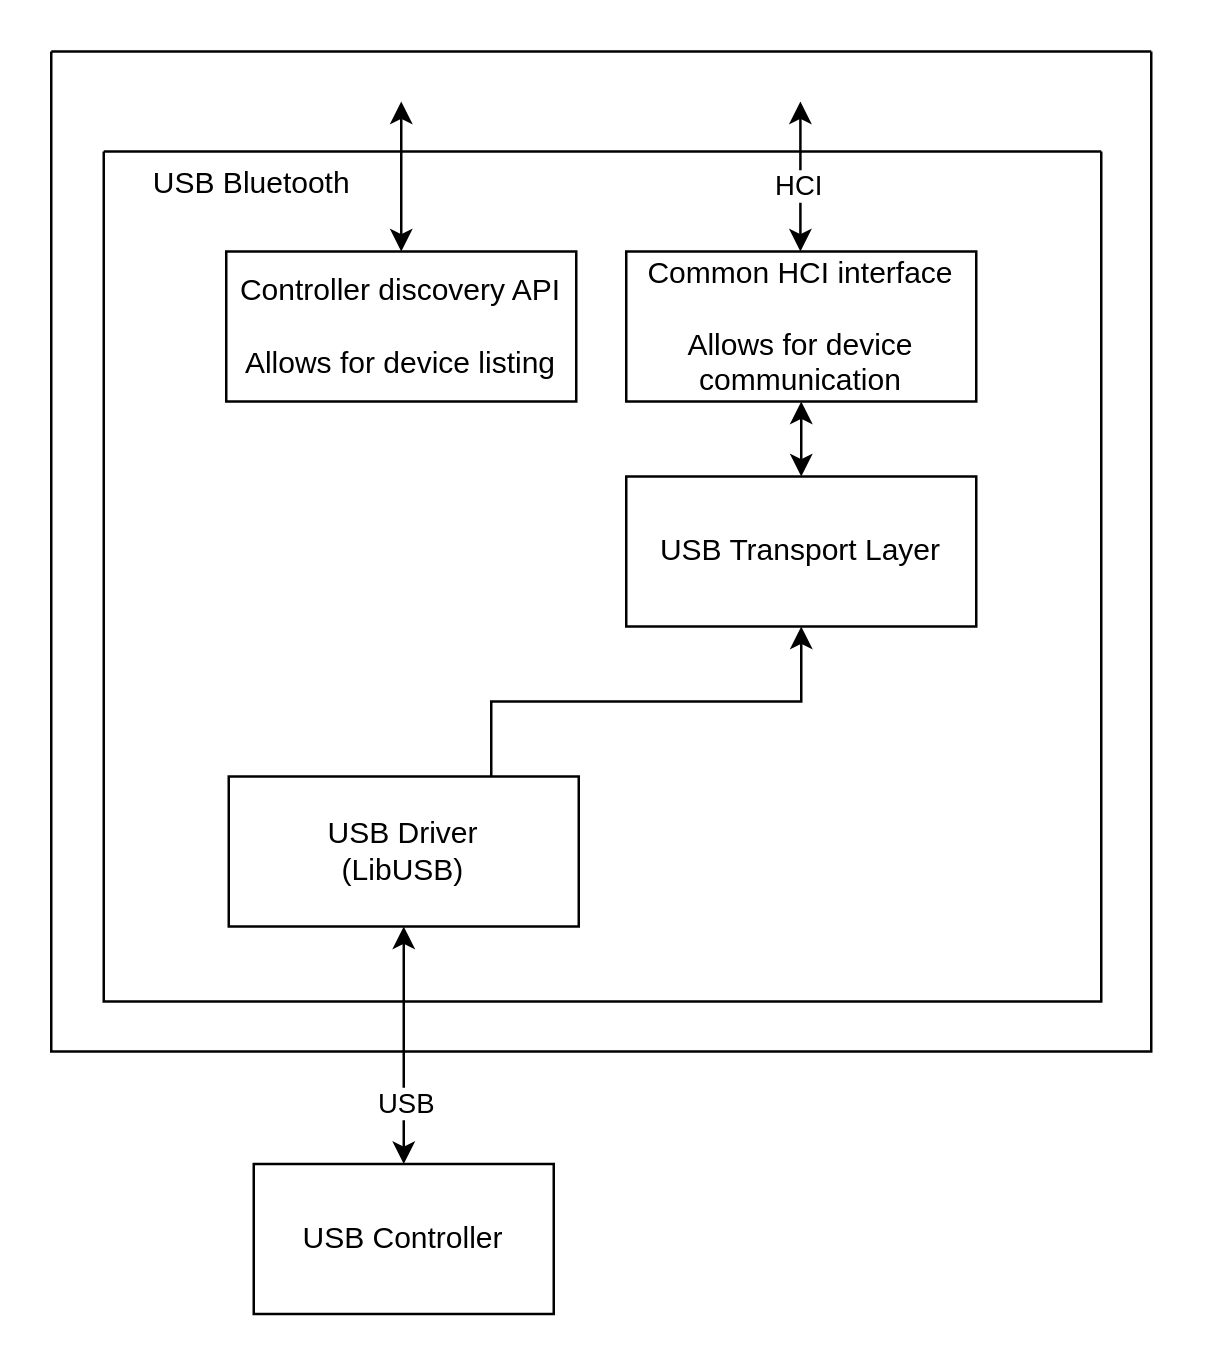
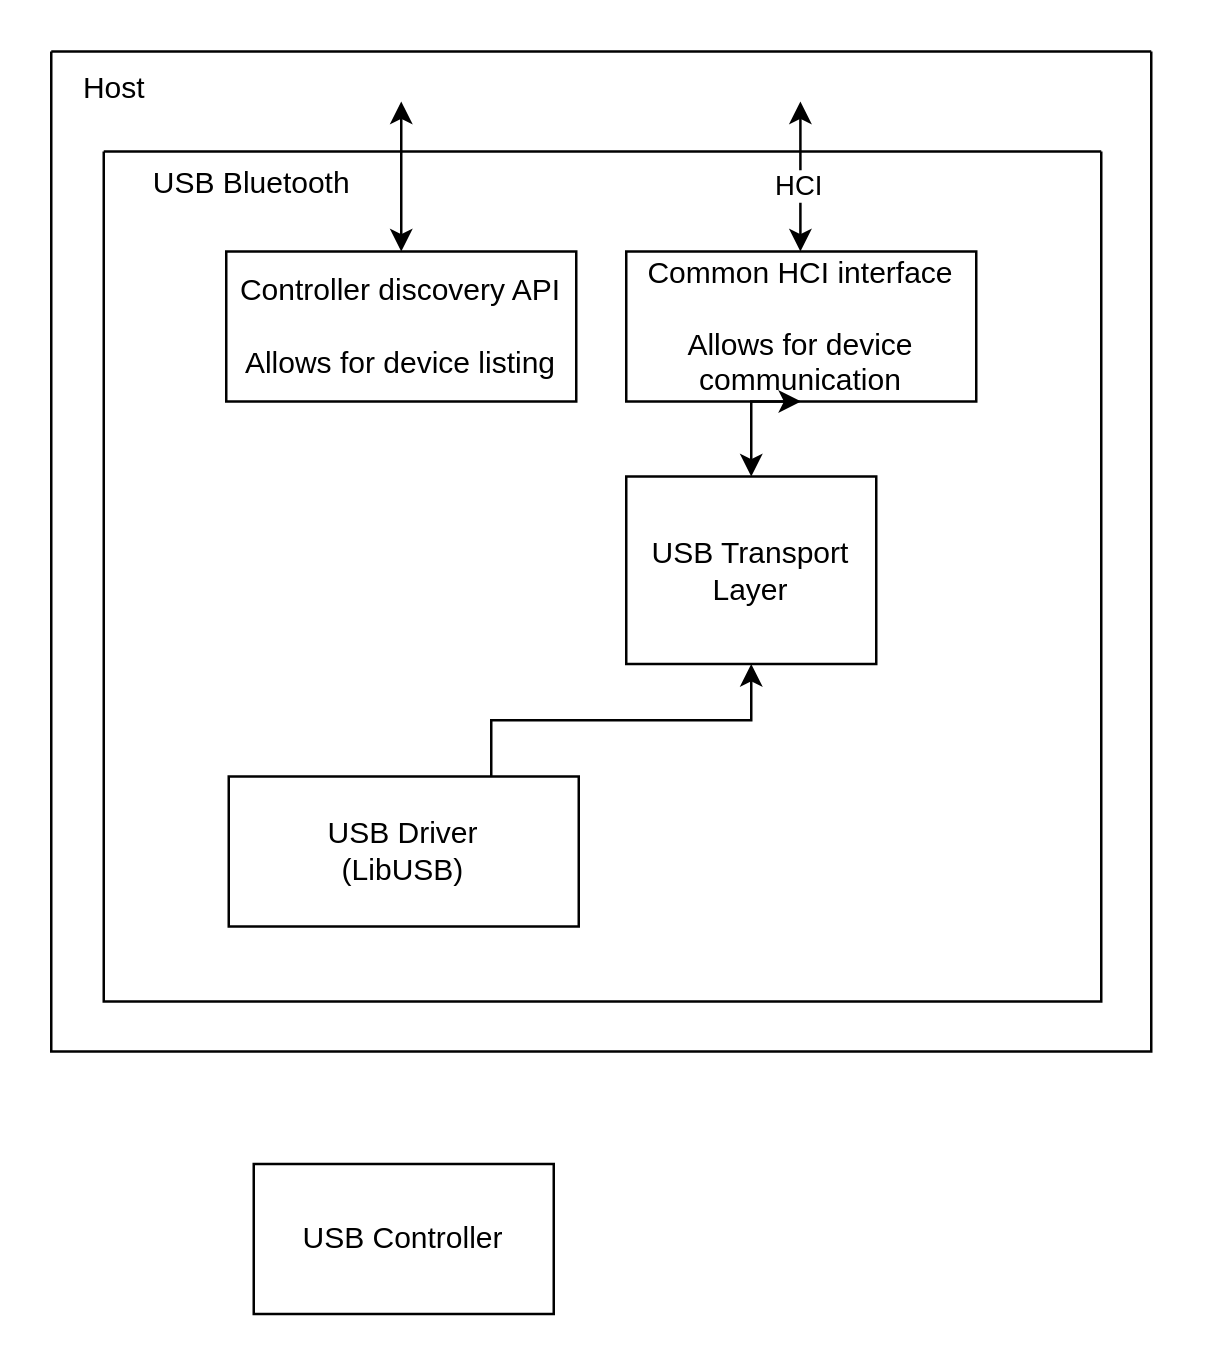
none -> (114, 89)
(801, 551) -> (751, 570)
(404, 1102) -> none
